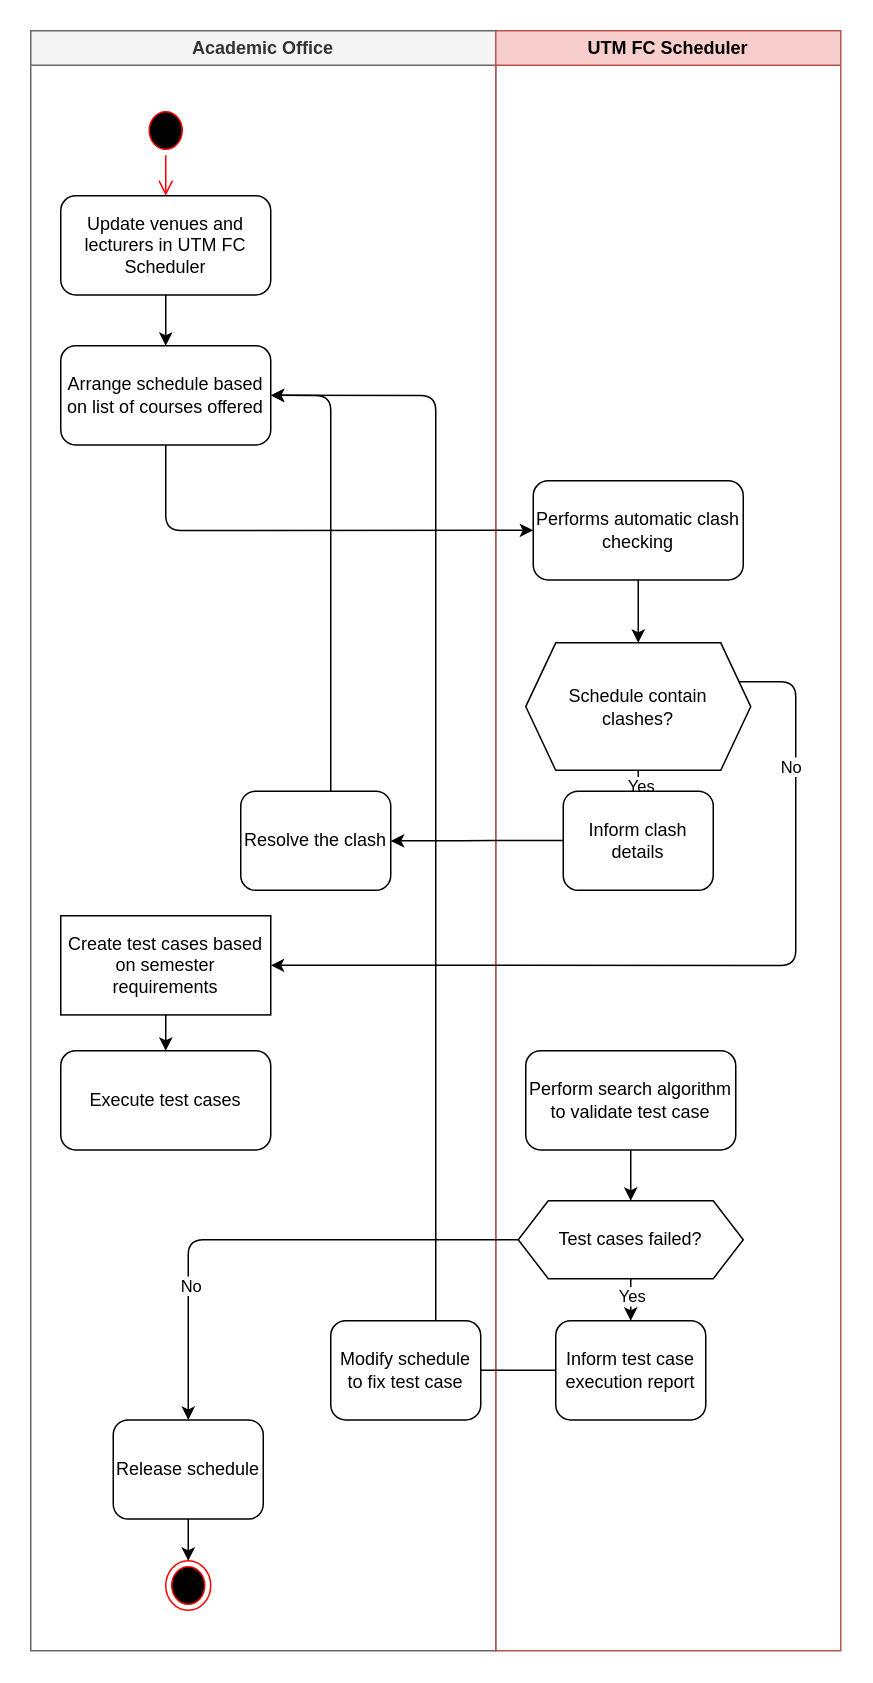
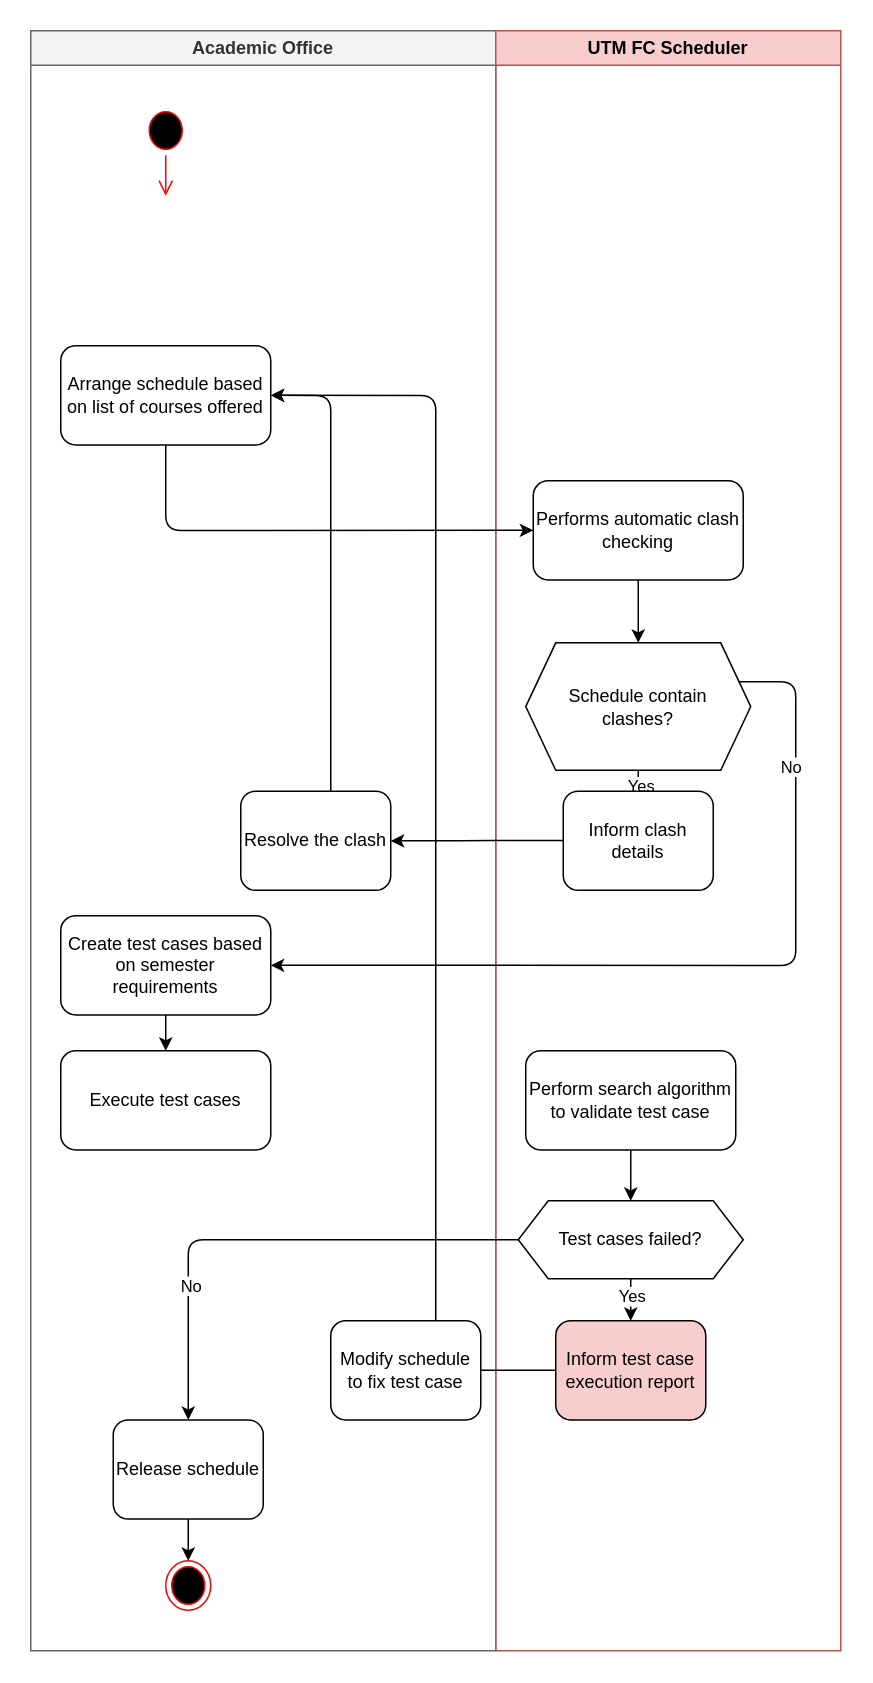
(166, 245) -> none
(166, 315) -> none
(166, 965) -> (166, 965)
(631, 1370) -> (631, 1370)
